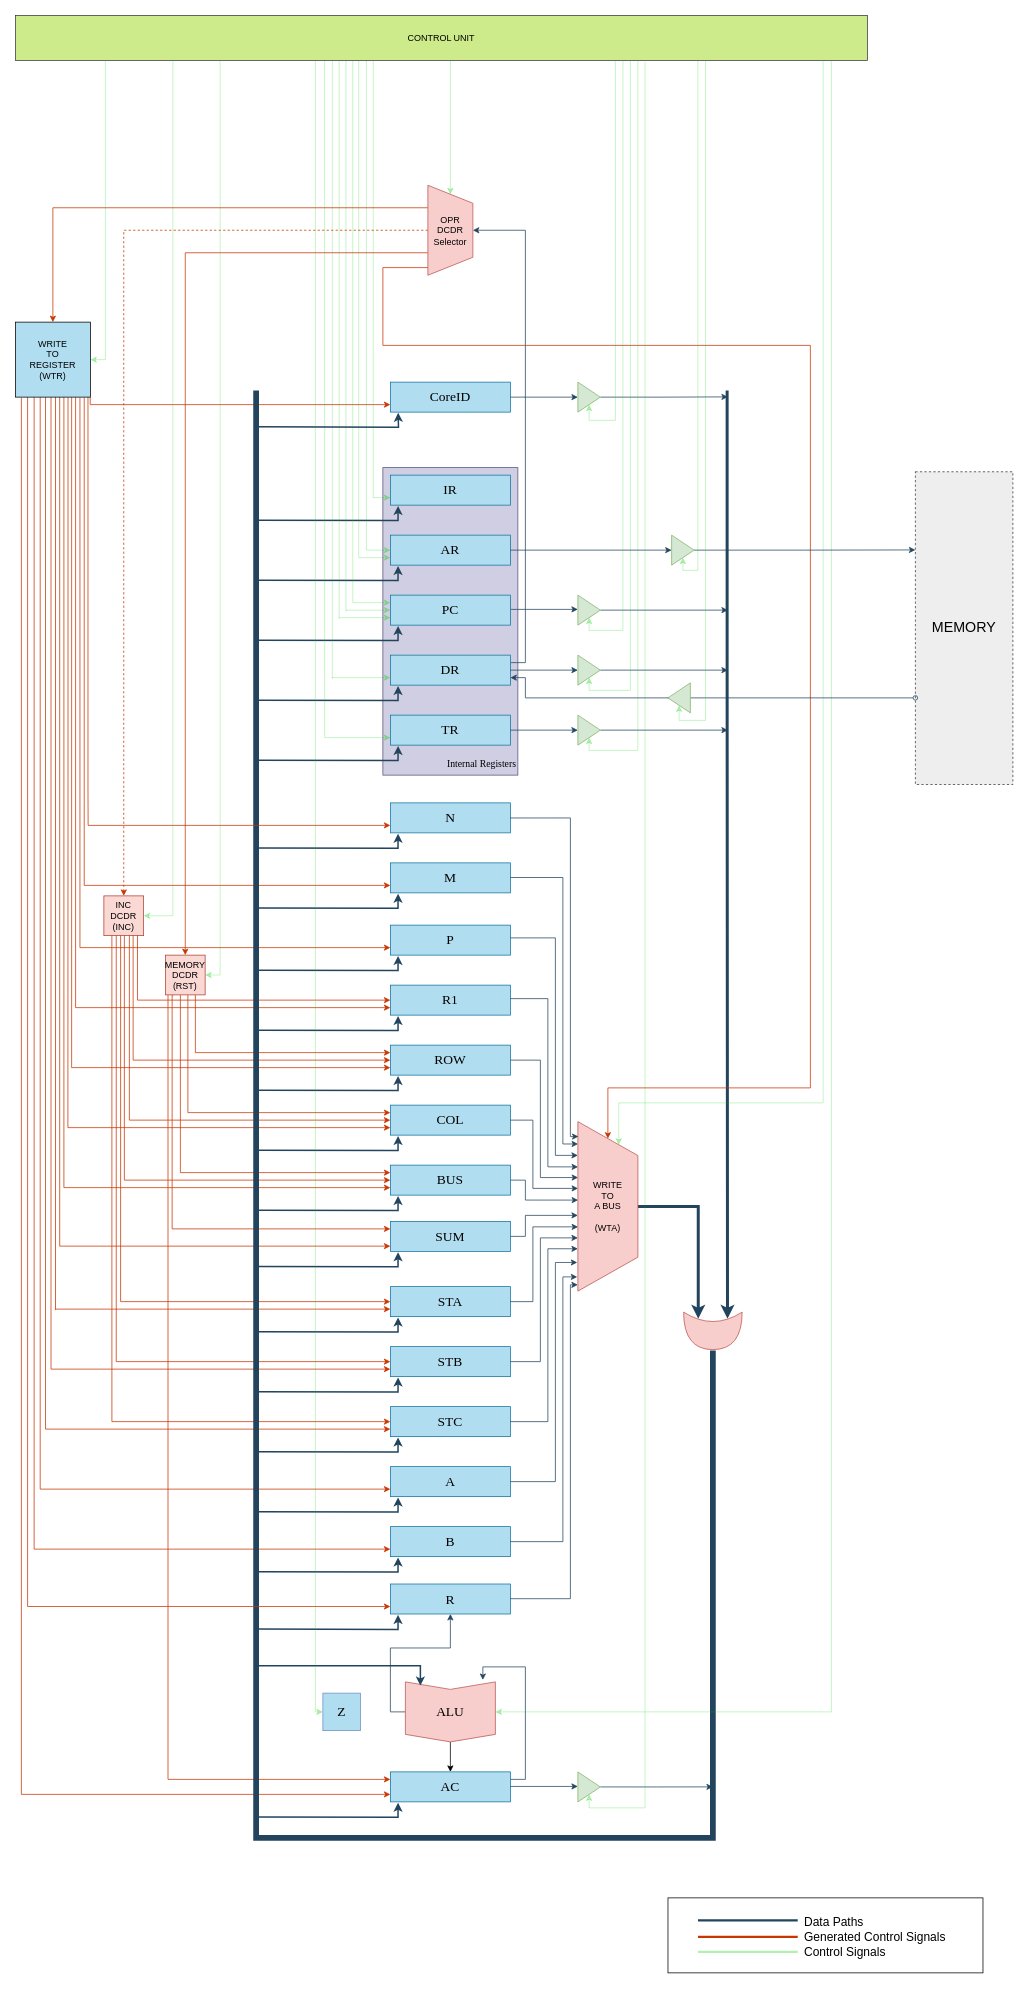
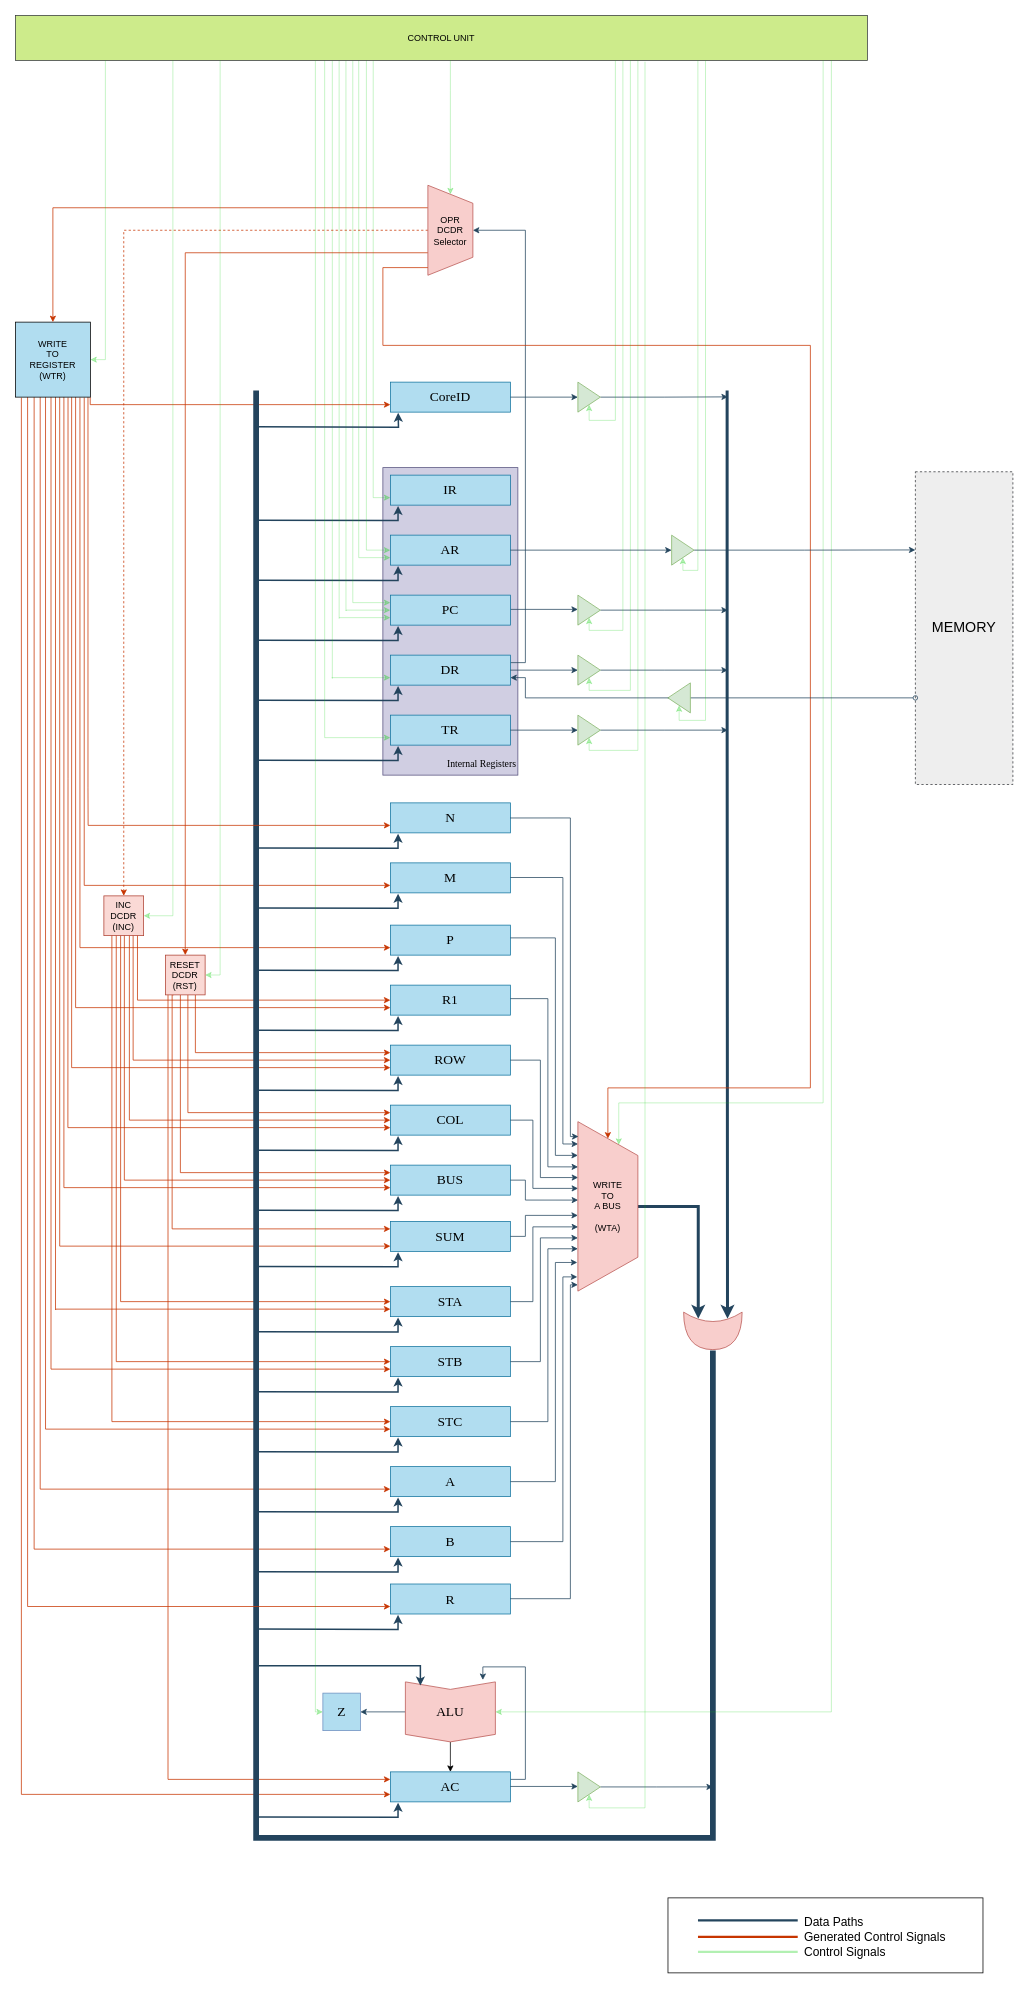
(185, 975) -> (185, 975)
(390, 1680) -> (390, 1712)
